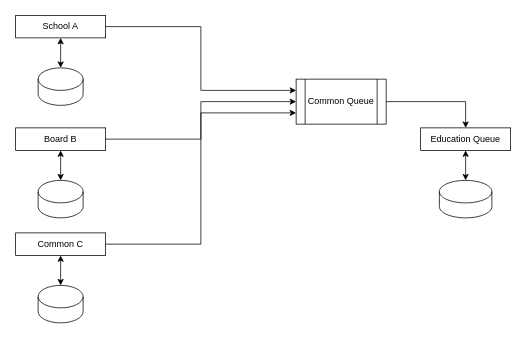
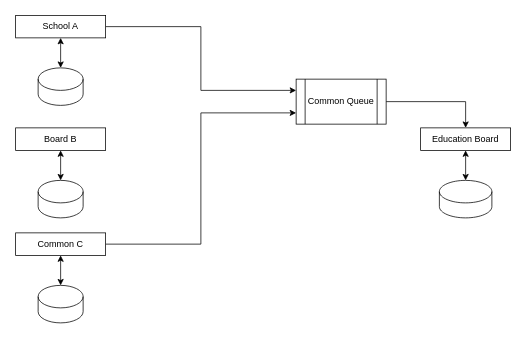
(245, 102) -> none
(465, 139) -> (465, 139)
